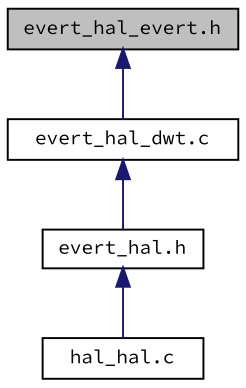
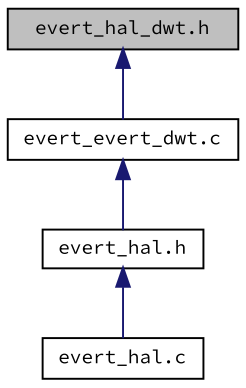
(123, 29) -> (123, 29)
(123, 140) -> (123, 140)
(123, 358) -> (123, 358)
